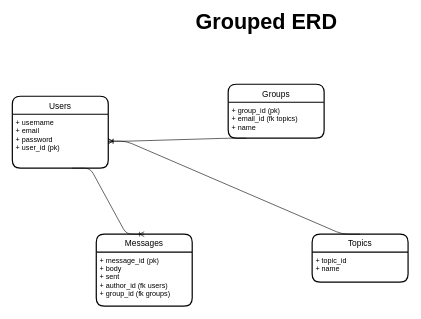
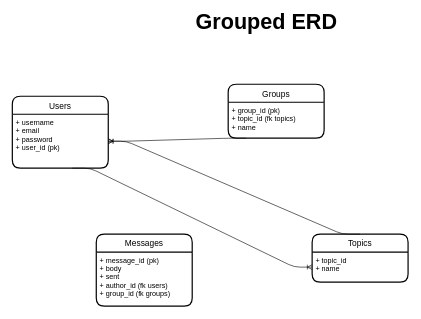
(259, 110) -> (259, 110)
(109, 202) -> (200, 221)
